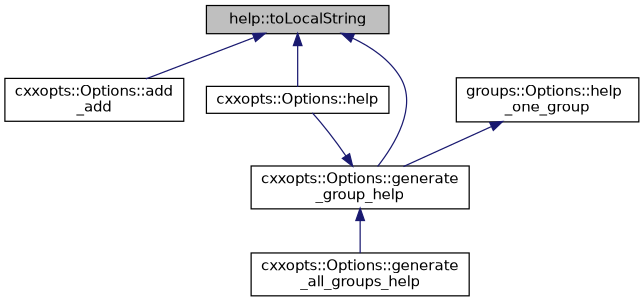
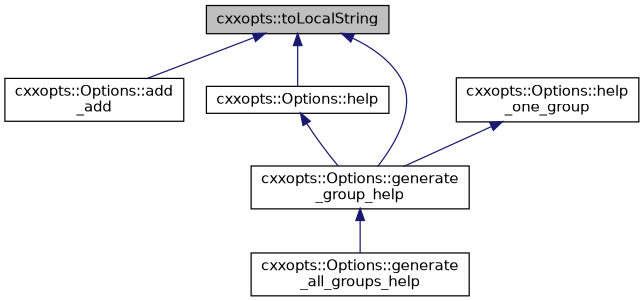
(298, 20) -> (298, 20)
(548, 100) -> (548, 100)
(330, 134) -> (322, 145)
